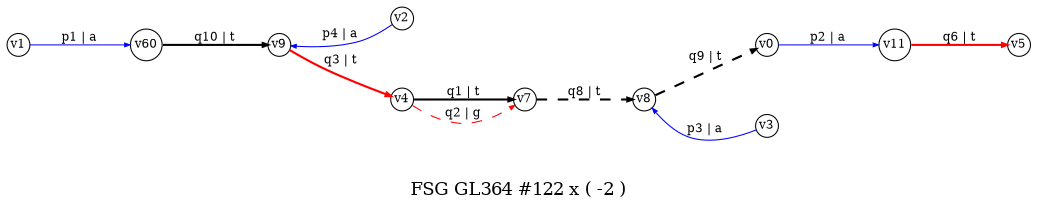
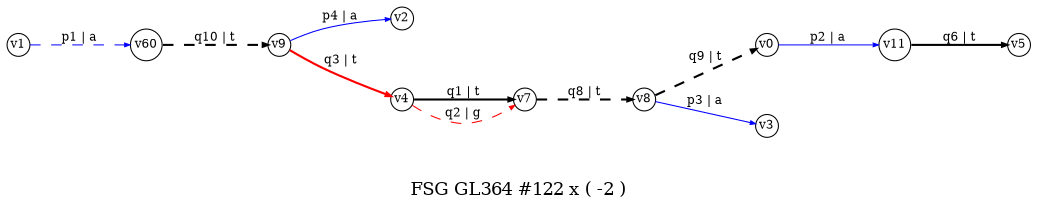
(346, 44) -> (337, 26)
(77, 45) -> (77, 45)
(213, 45) -> (213, 45)
(957, 45) -> (957, 45)
(703, 140) -> (703, 112)
